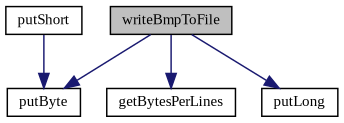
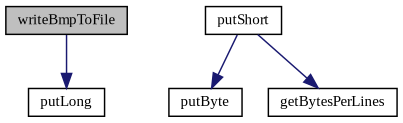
(171, 54) -> (282, 56)
(114, 57) -> none
